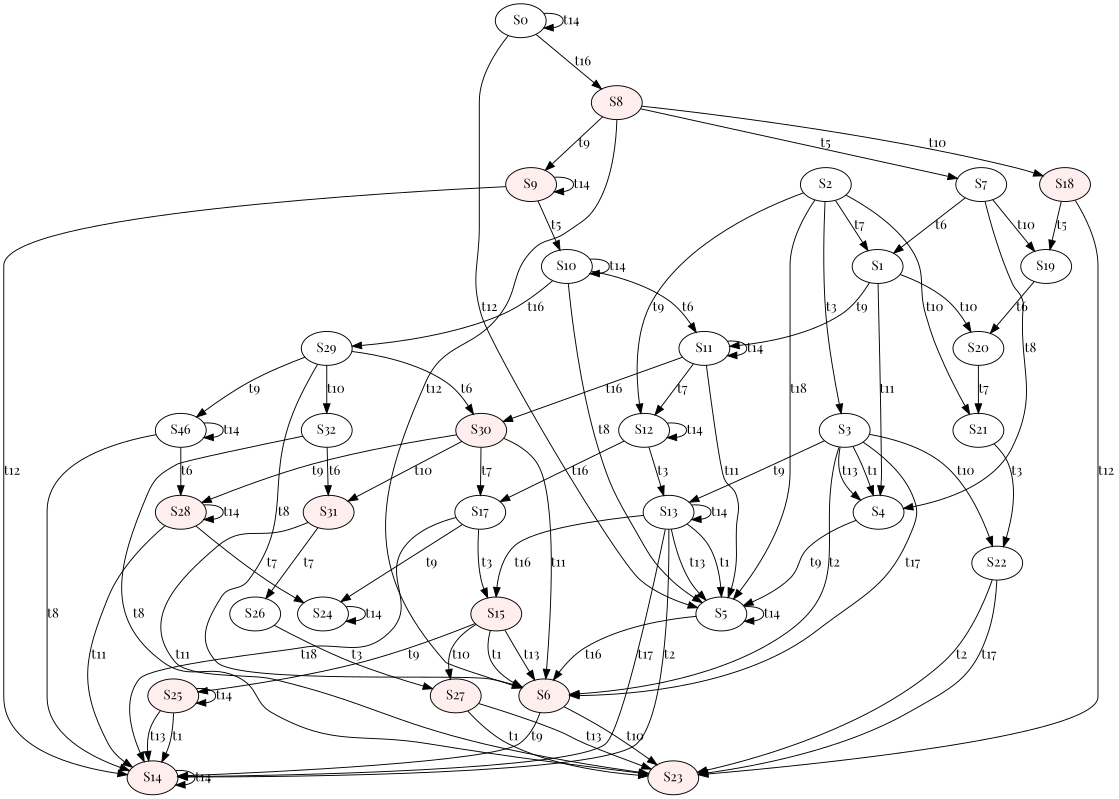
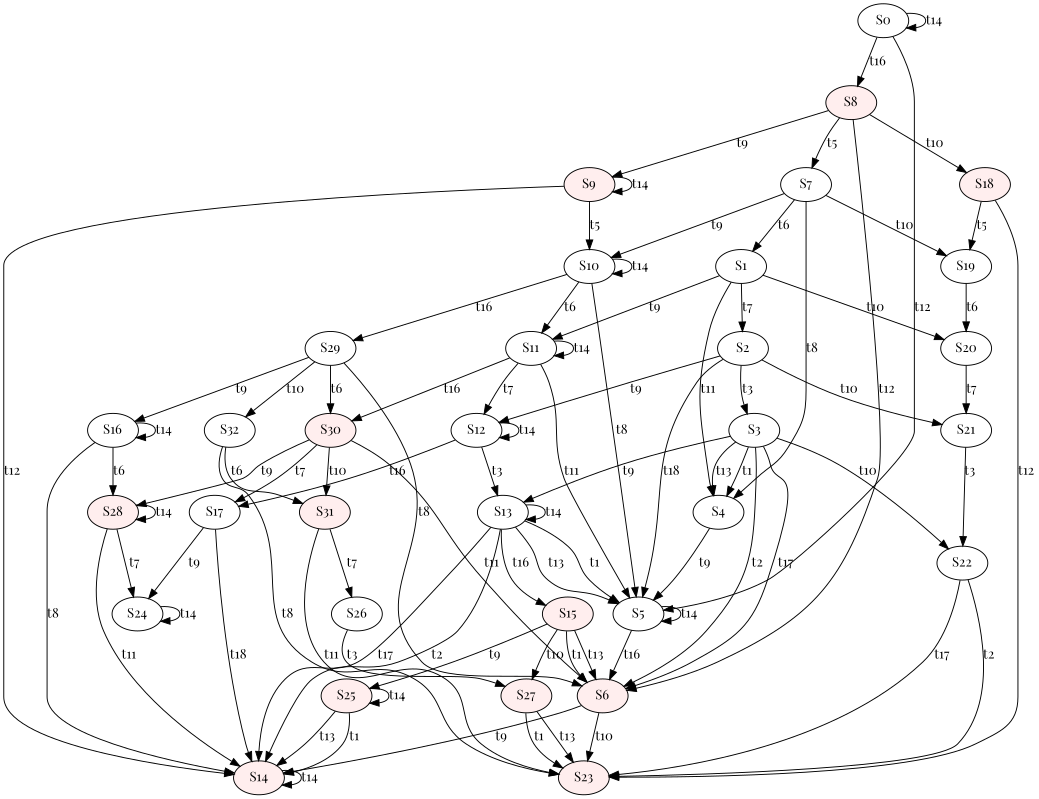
(849, 222) -> (742, 303)
none -> (702, 224)
(181, 430) -> (113, 430)
(478, 559) -> none
